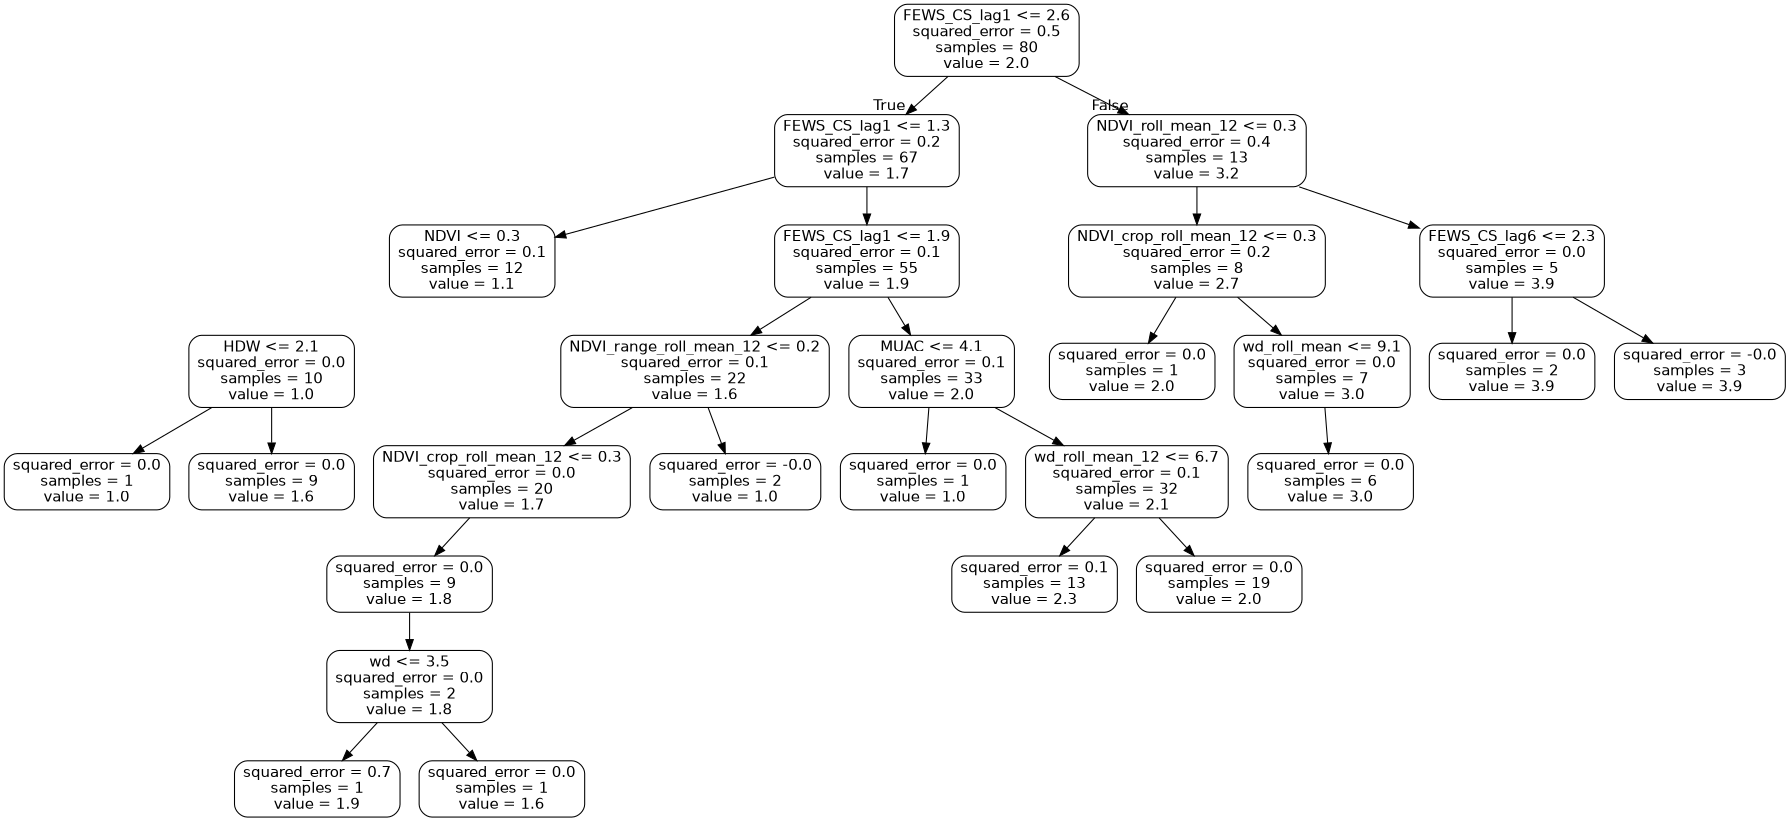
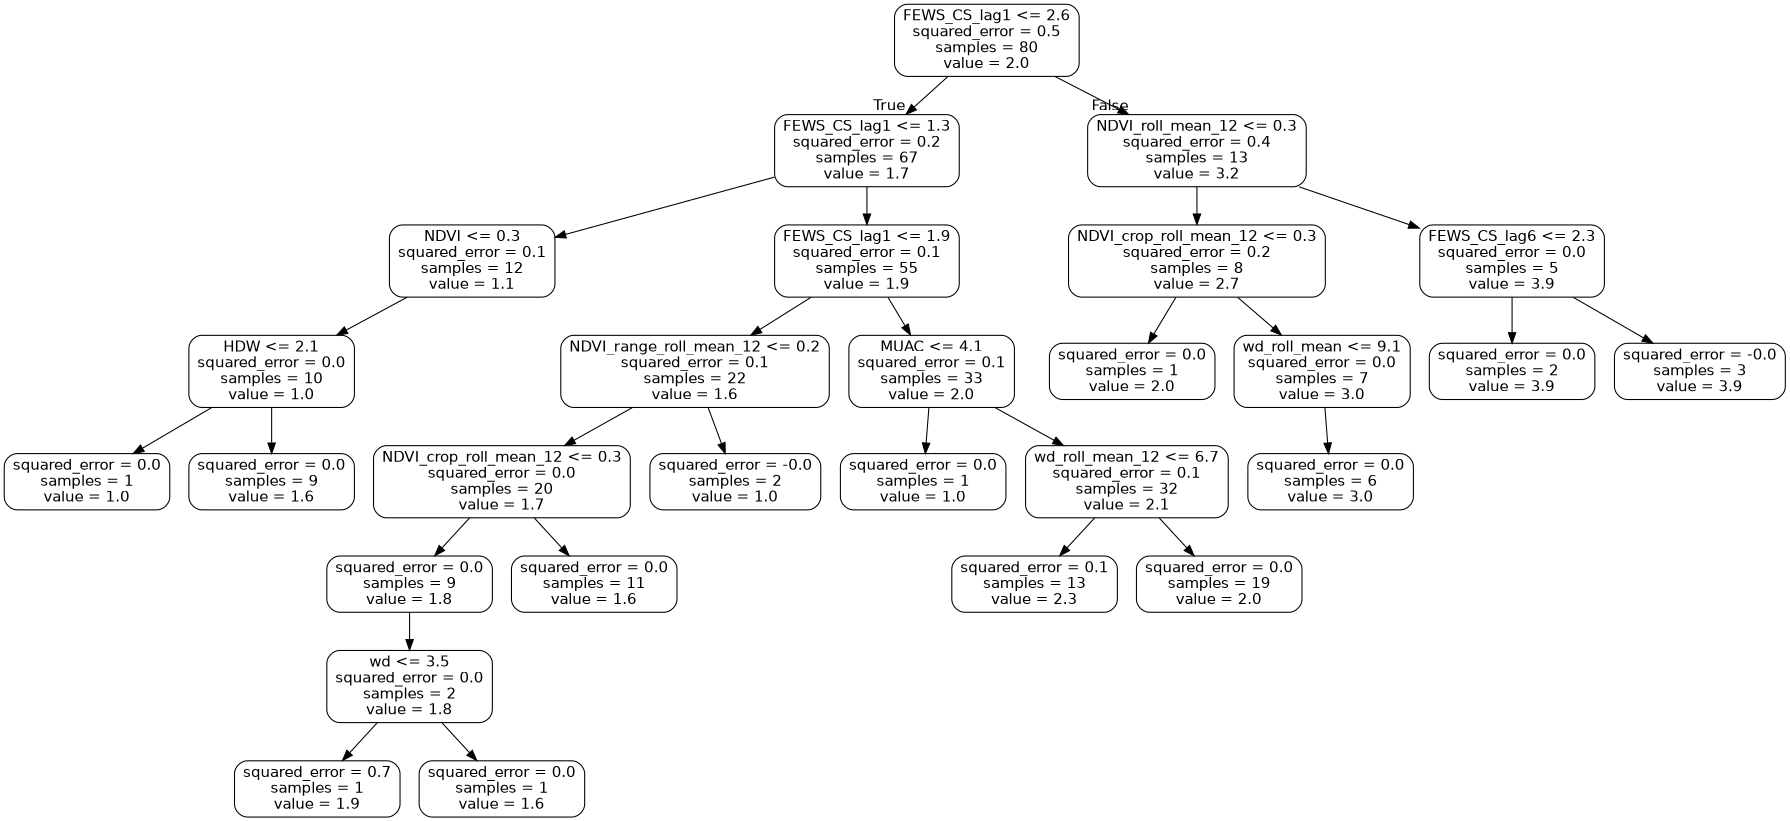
none -> (377, 314)
none -> (594, 584)
